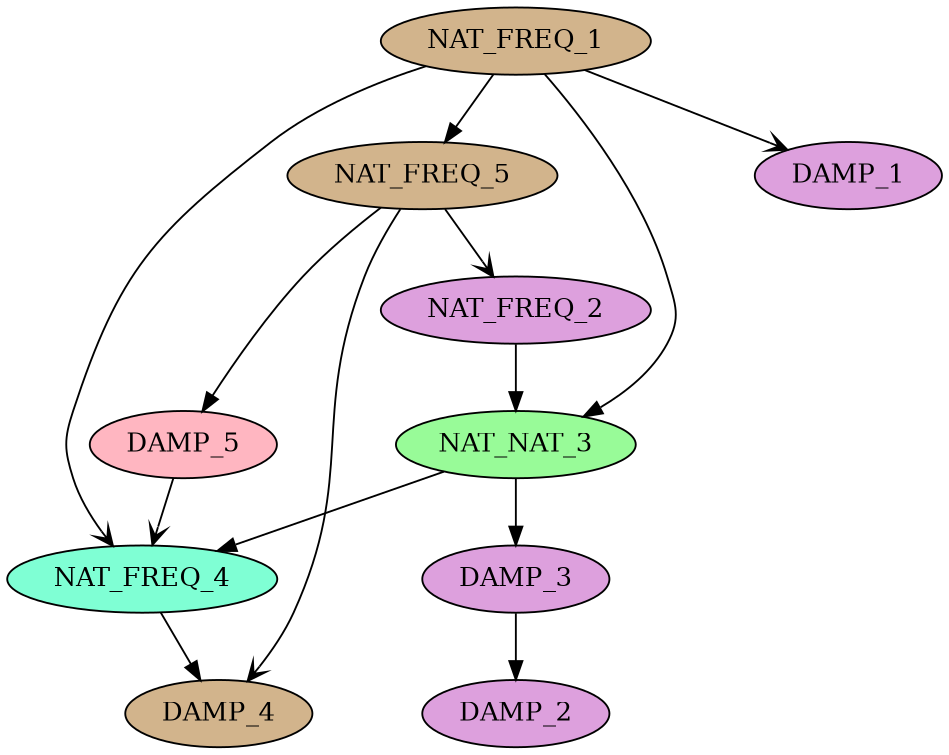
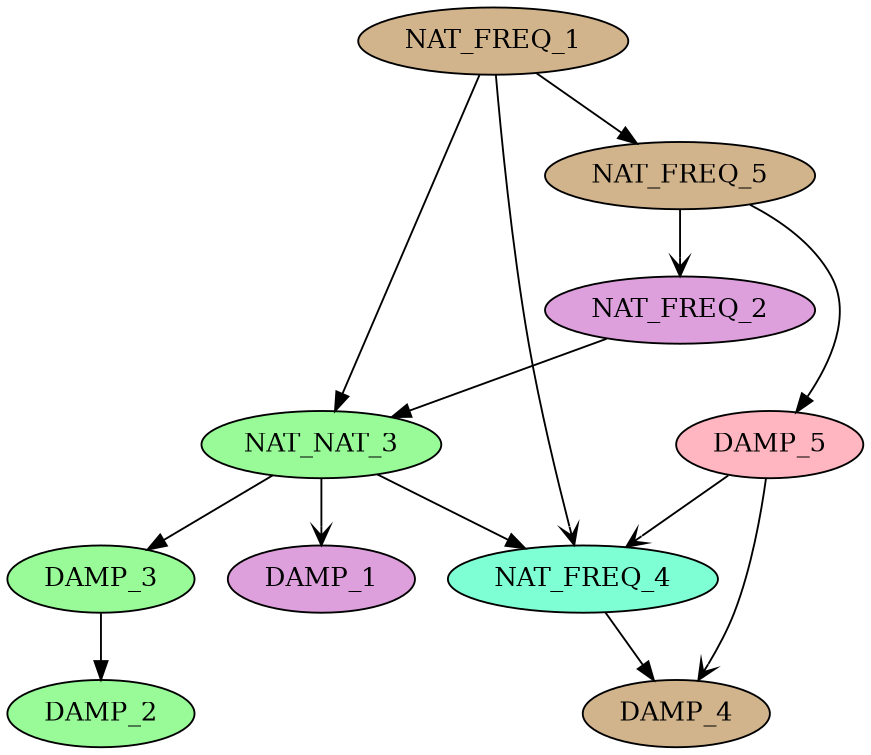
(677, 106) -> (321, 503)
(333, 439) -> (747, 574)
(516, 579) -> (101, 579)
(516, 714) -> (101, 714)
